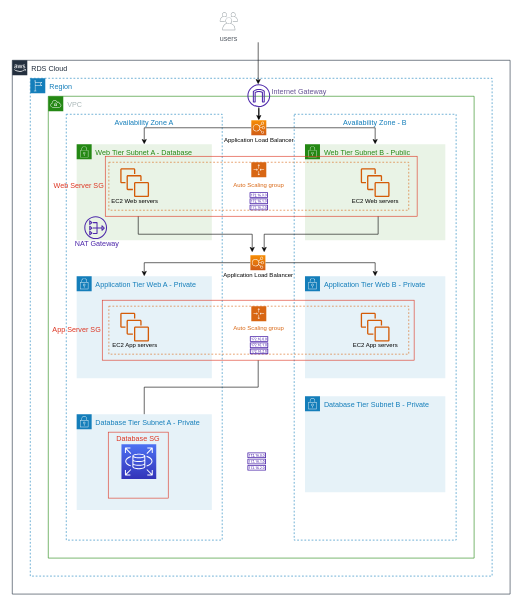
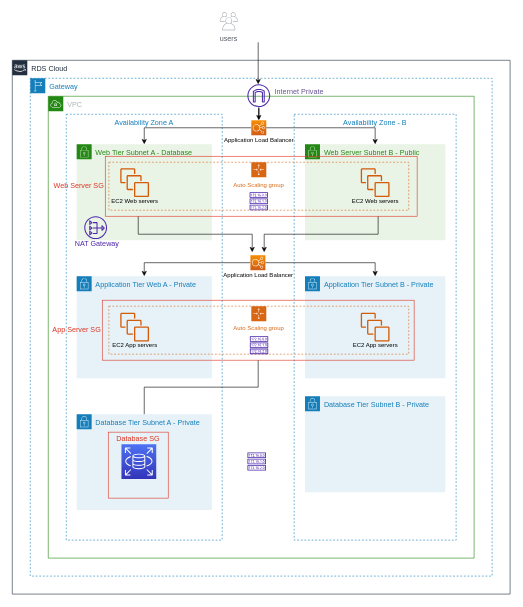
(61, 87) -> (64, 87)
(299, 92) -> (299, 92)
(369, 153) -> (374, 153)
(379, 285) -> (385, 289)
